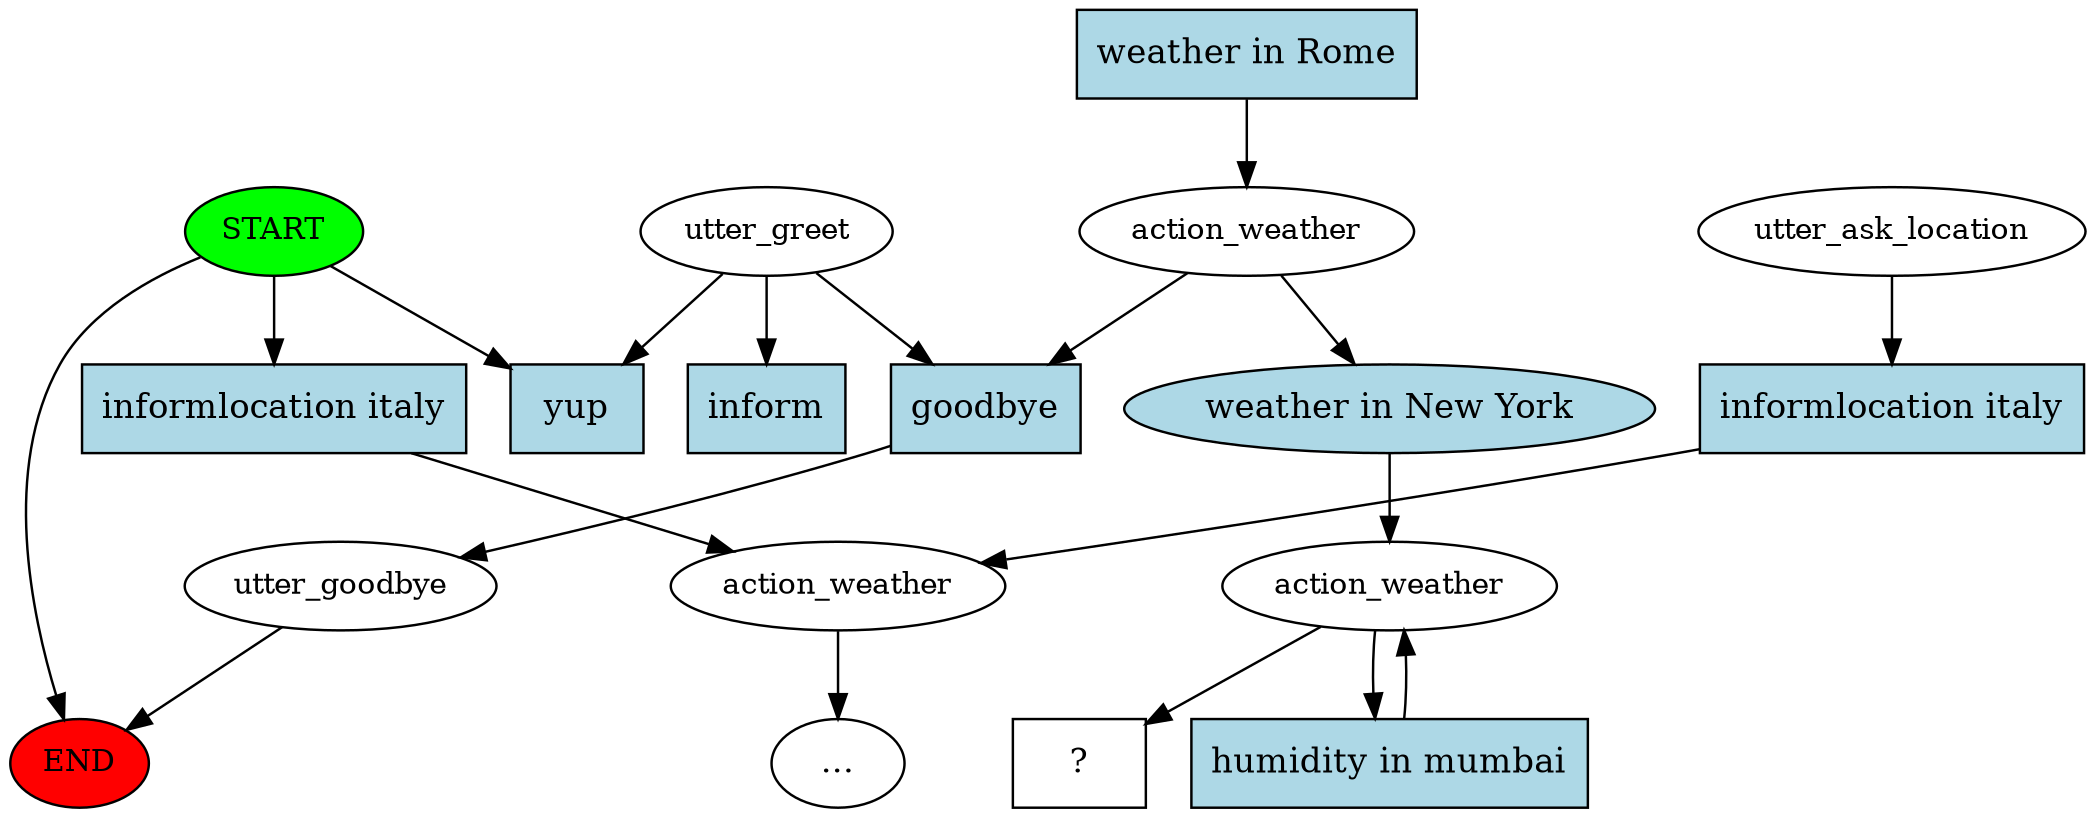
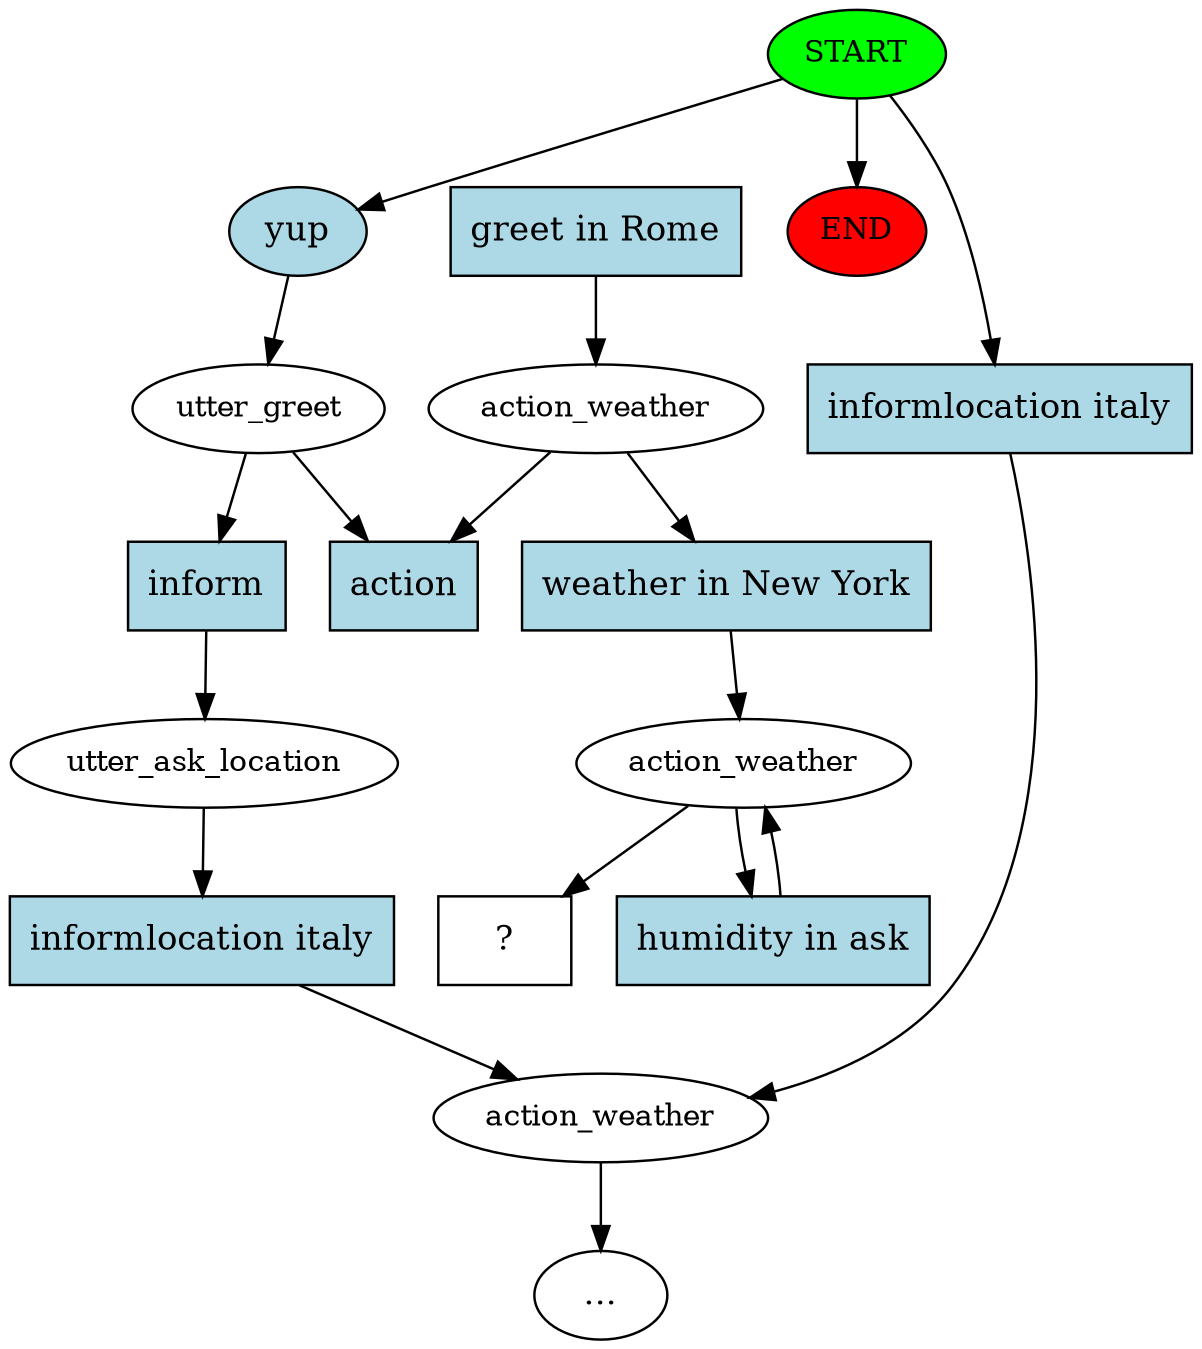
(1247, 54) -> (596, 231)
(682, 311) -> (281, 308)
(577, 409) -> (298, 231)
(986, 409) -> (404, 586)
(1390, 409) -> (726, 586)
(341, 586) -> none
none -> (206, 663)
(1390, 763) -> (773, 941)
